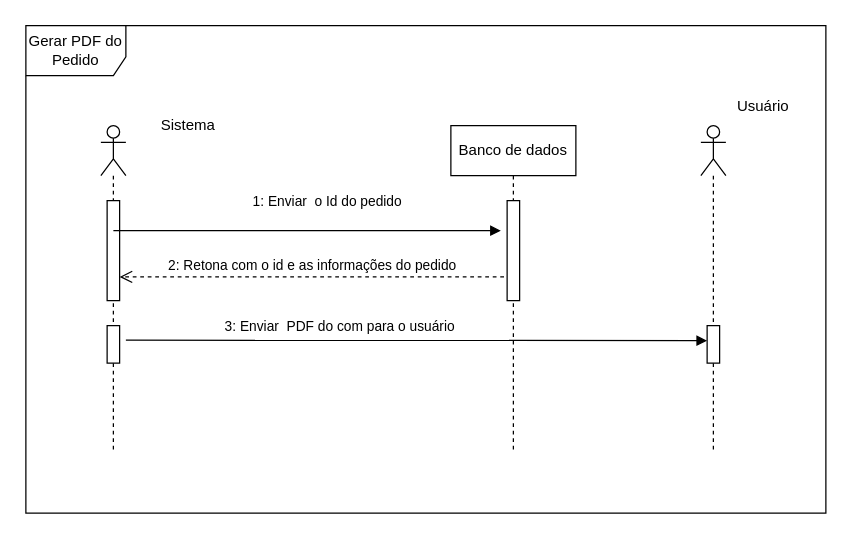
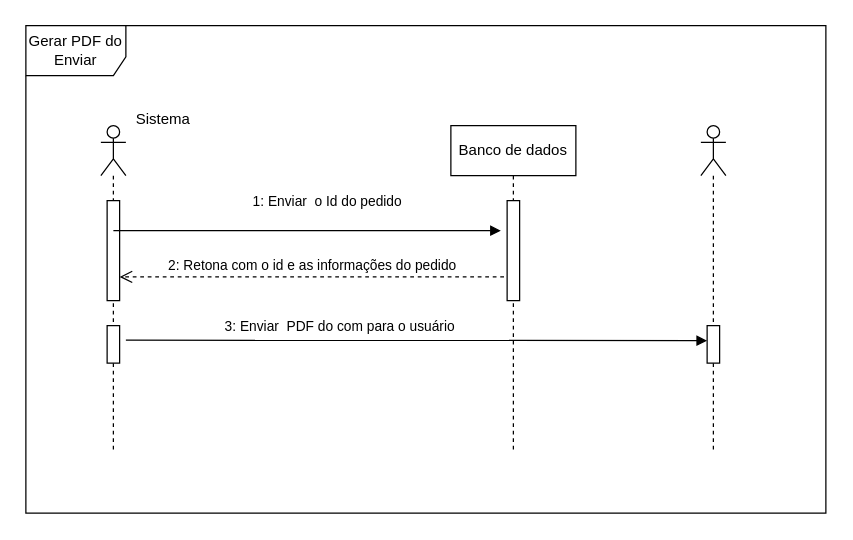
(76, 51) -> (76, 51)
(763, 107) -> none
(188, 126) -> (163, 119)
